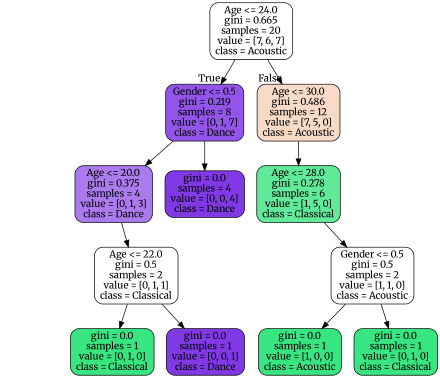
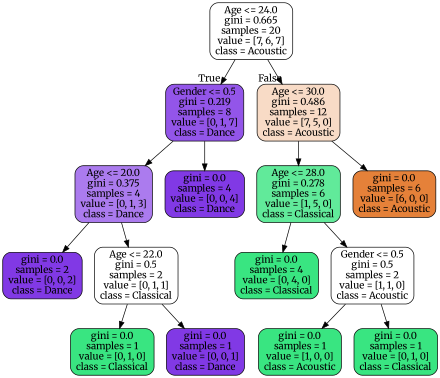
none -> (394, 194)
none -> (42, 276)
none -> (277, 276)
